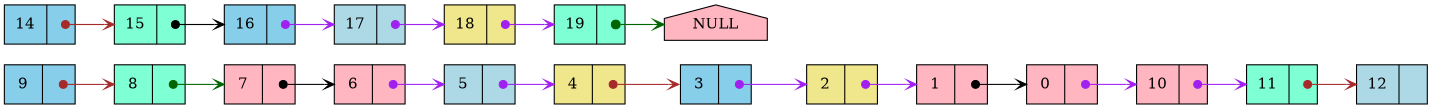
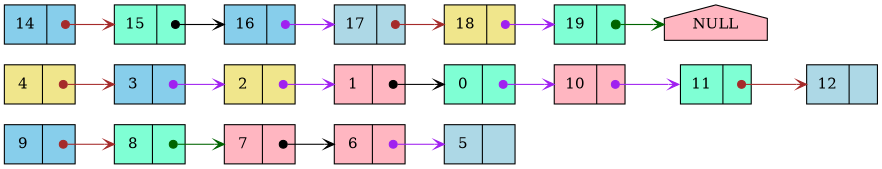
(417, 25) -> (417, 25)
(526, 84) -> none
(1062, 84) -> (480, 84)
